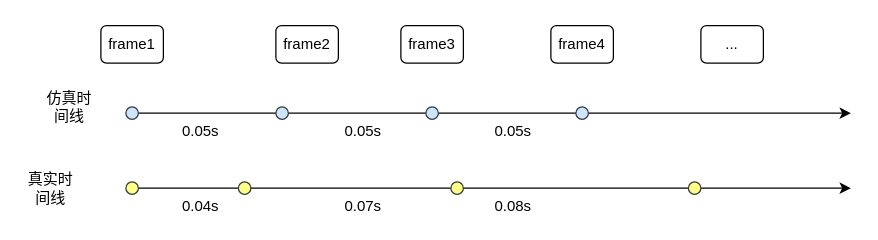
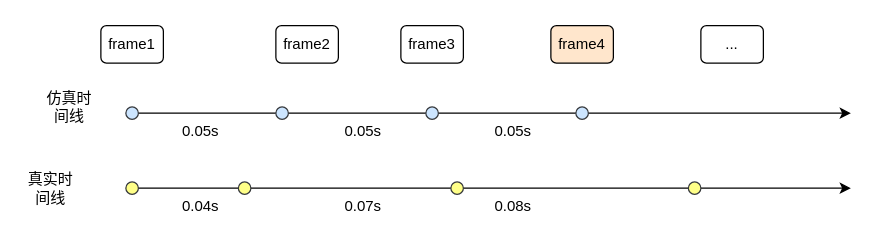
(582, 44) -> (582, 44)
